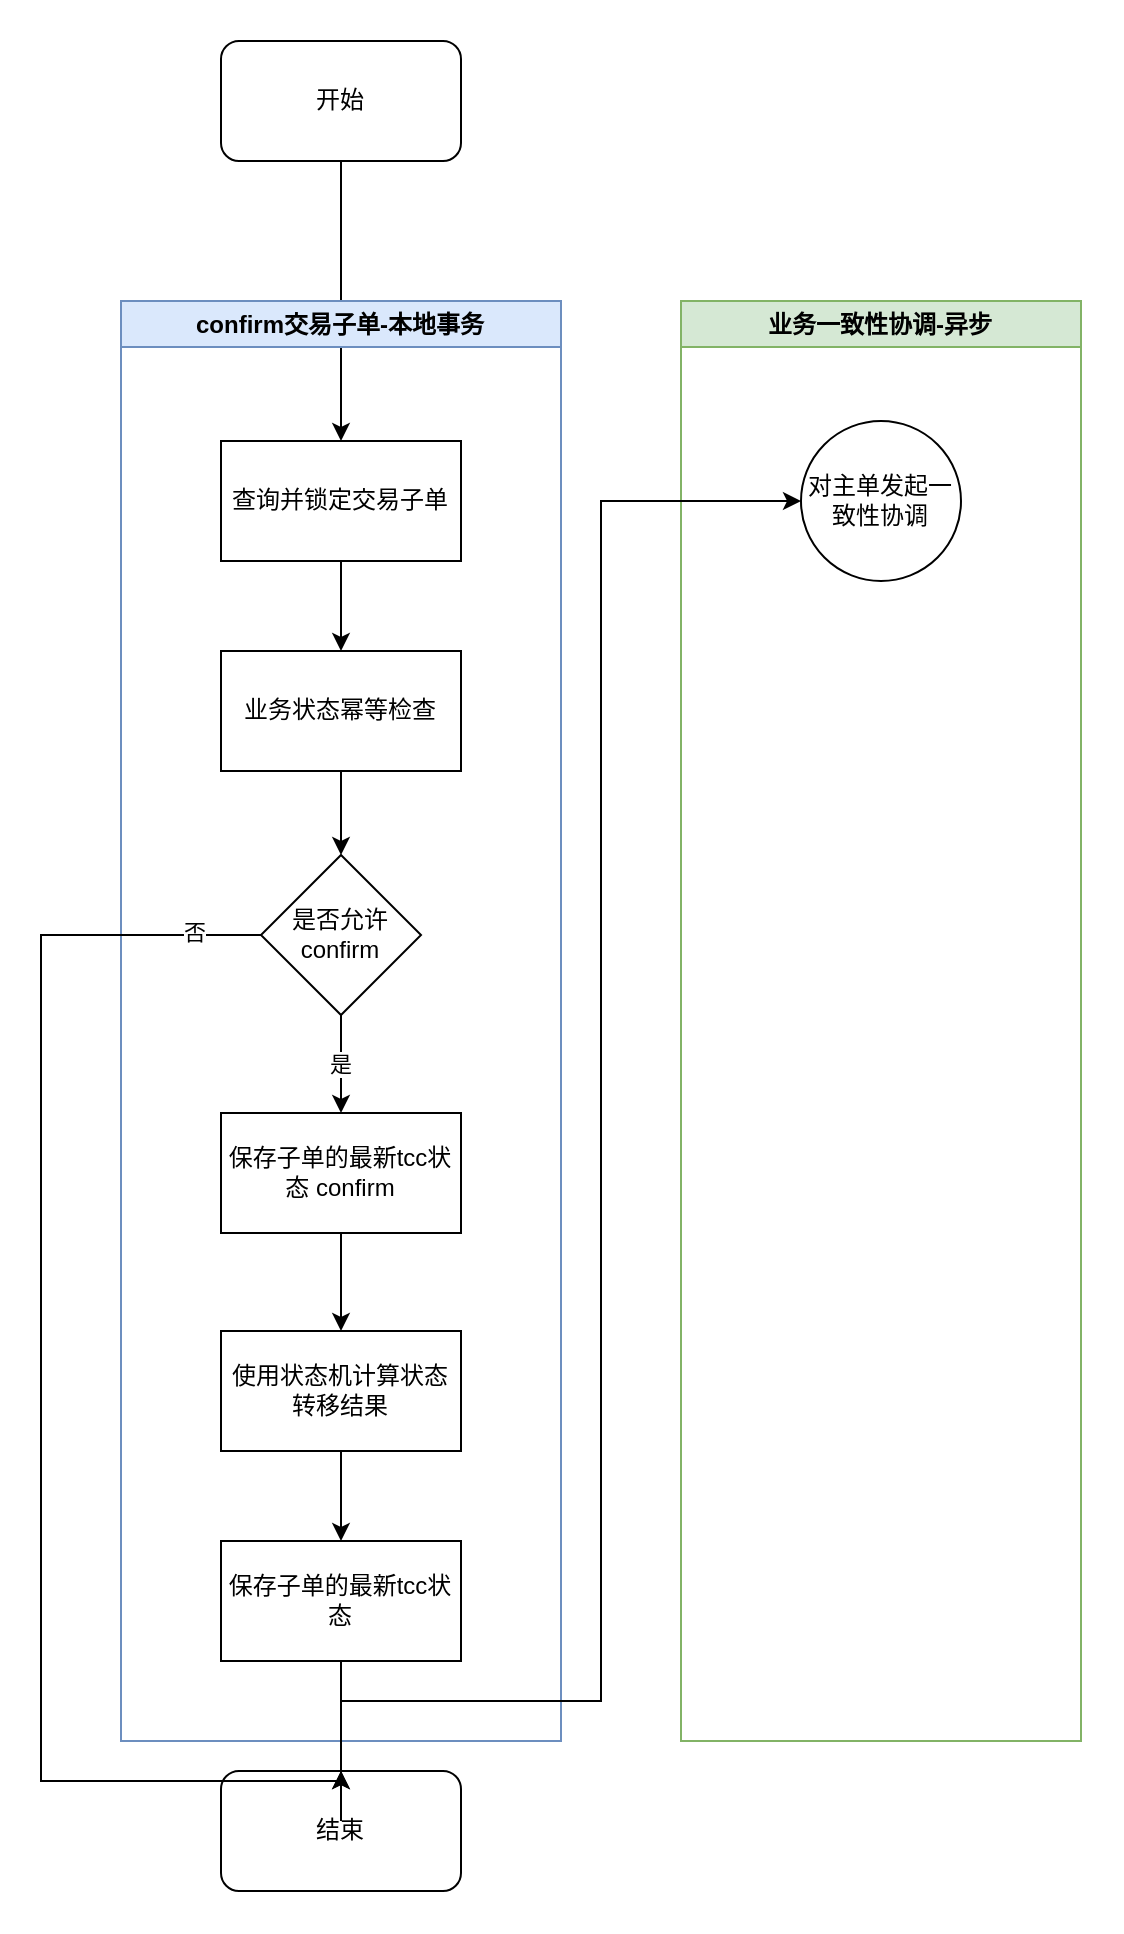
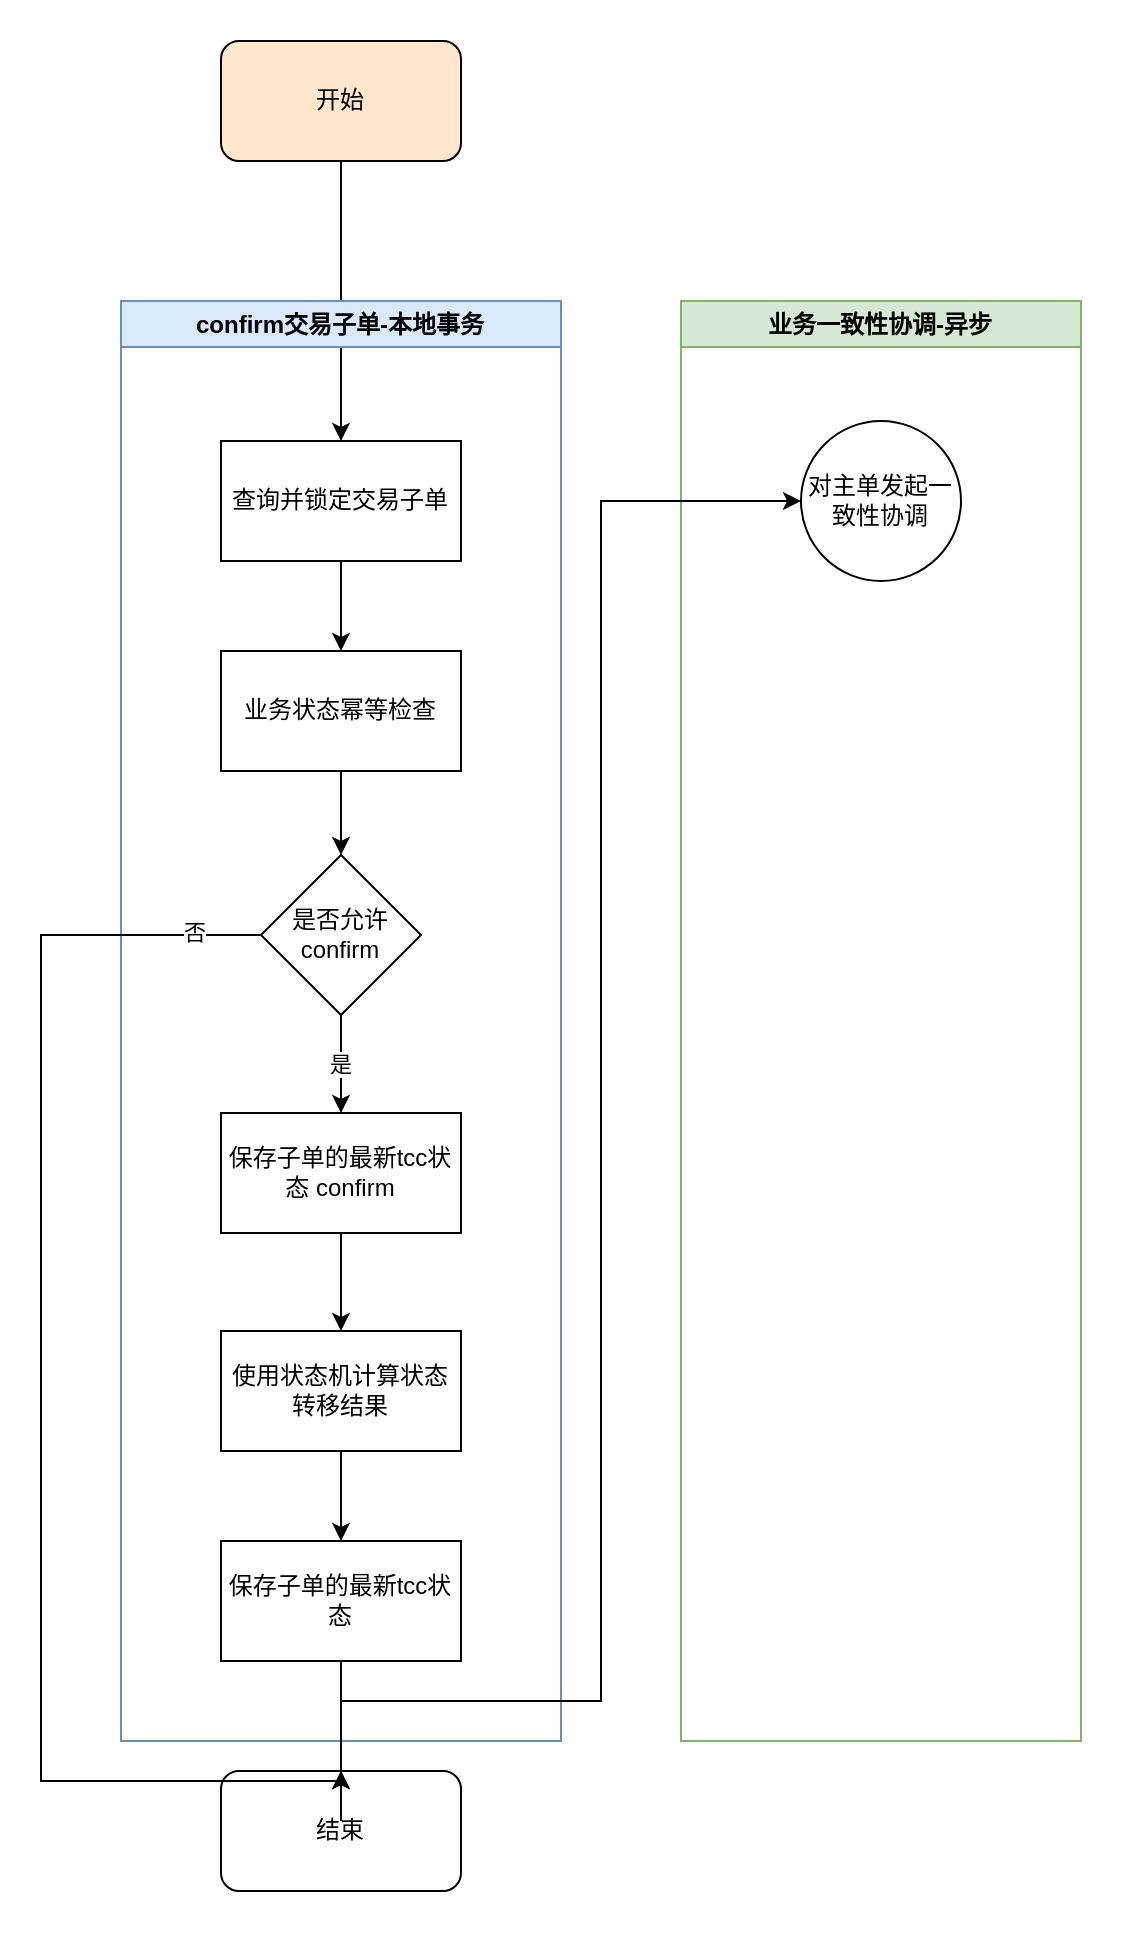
(341, 101) -> (341, 101)
